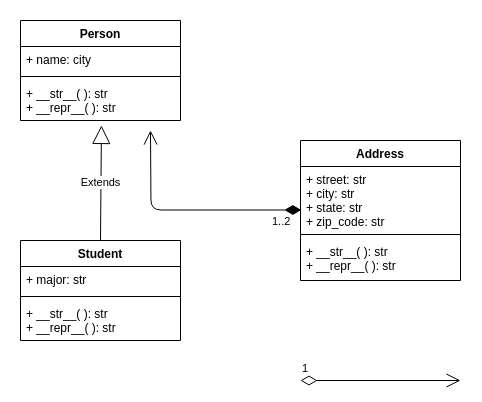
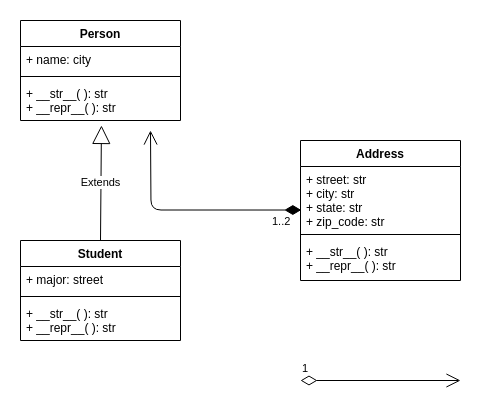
(62, 280) -> (72, 280)
